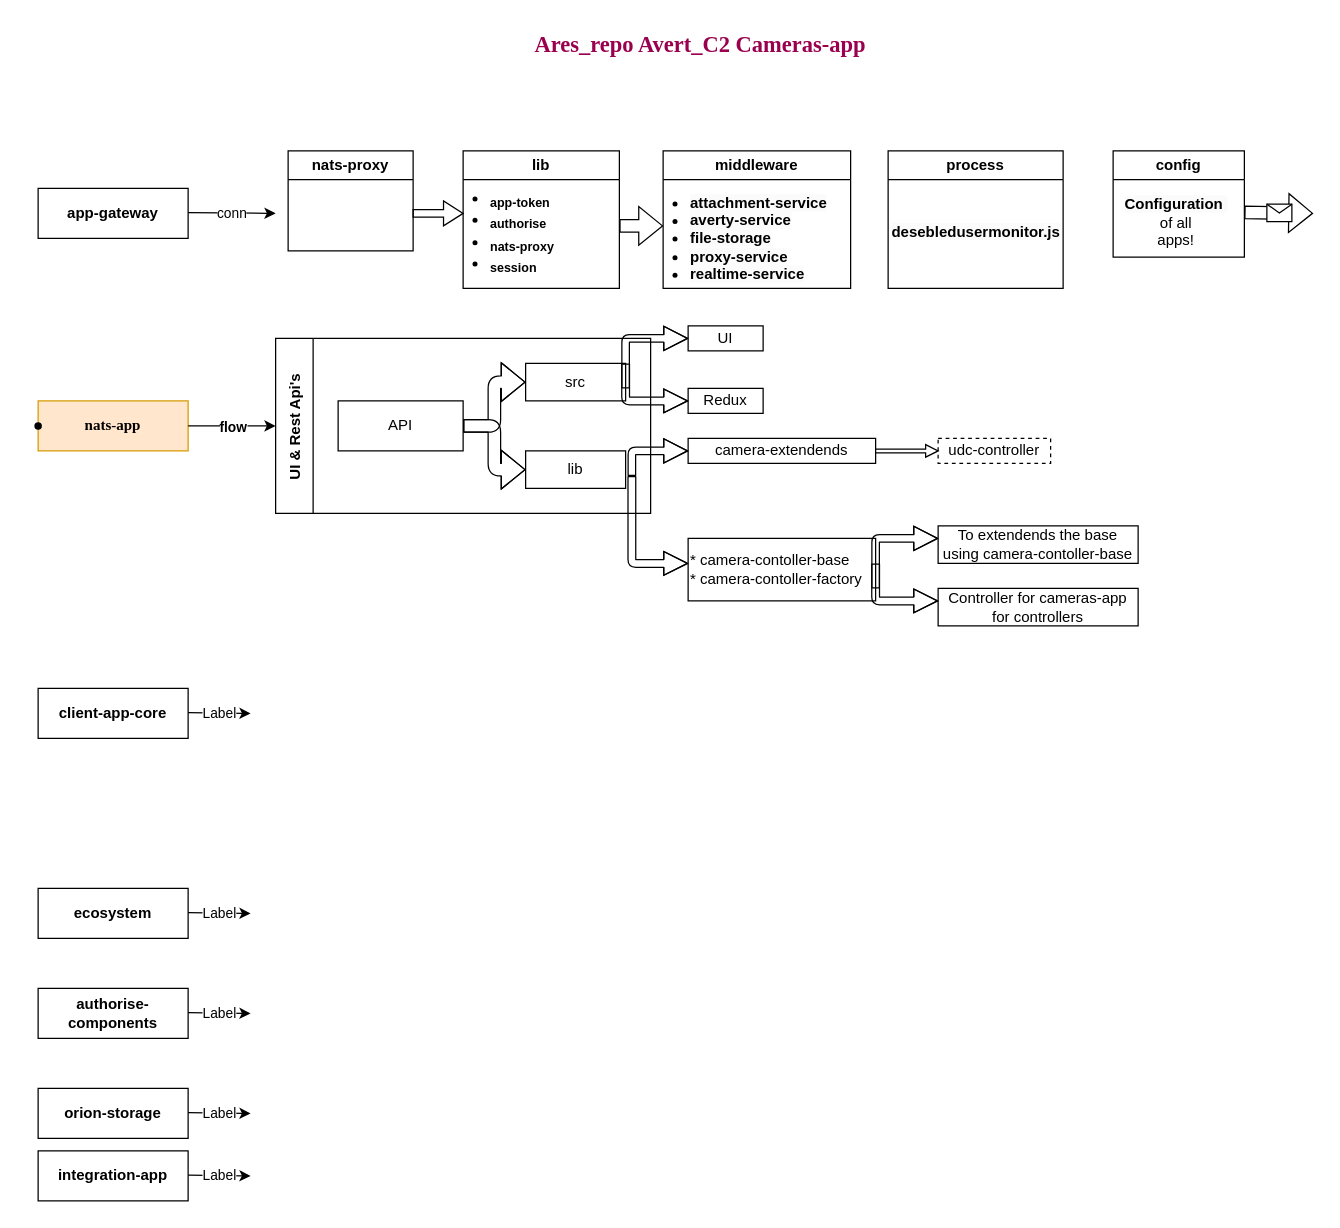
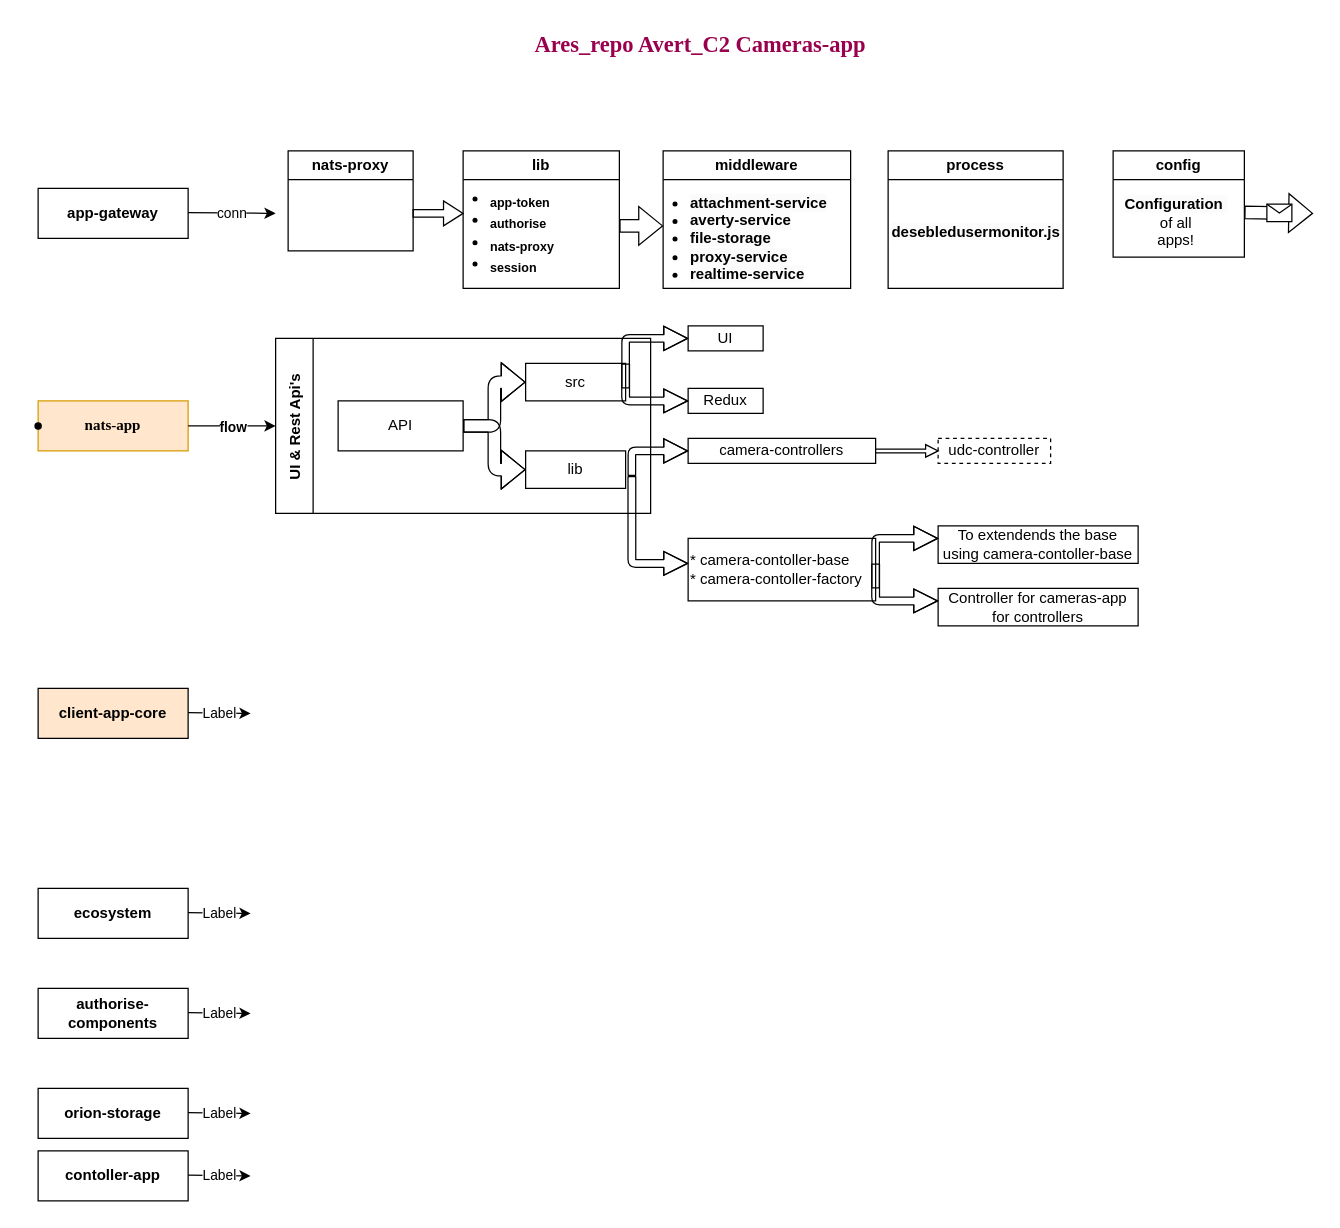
(782, 451) -> (782, 451)
(113, 713) -> (113, 713)
(113, 1176) -> (113, 1176)
